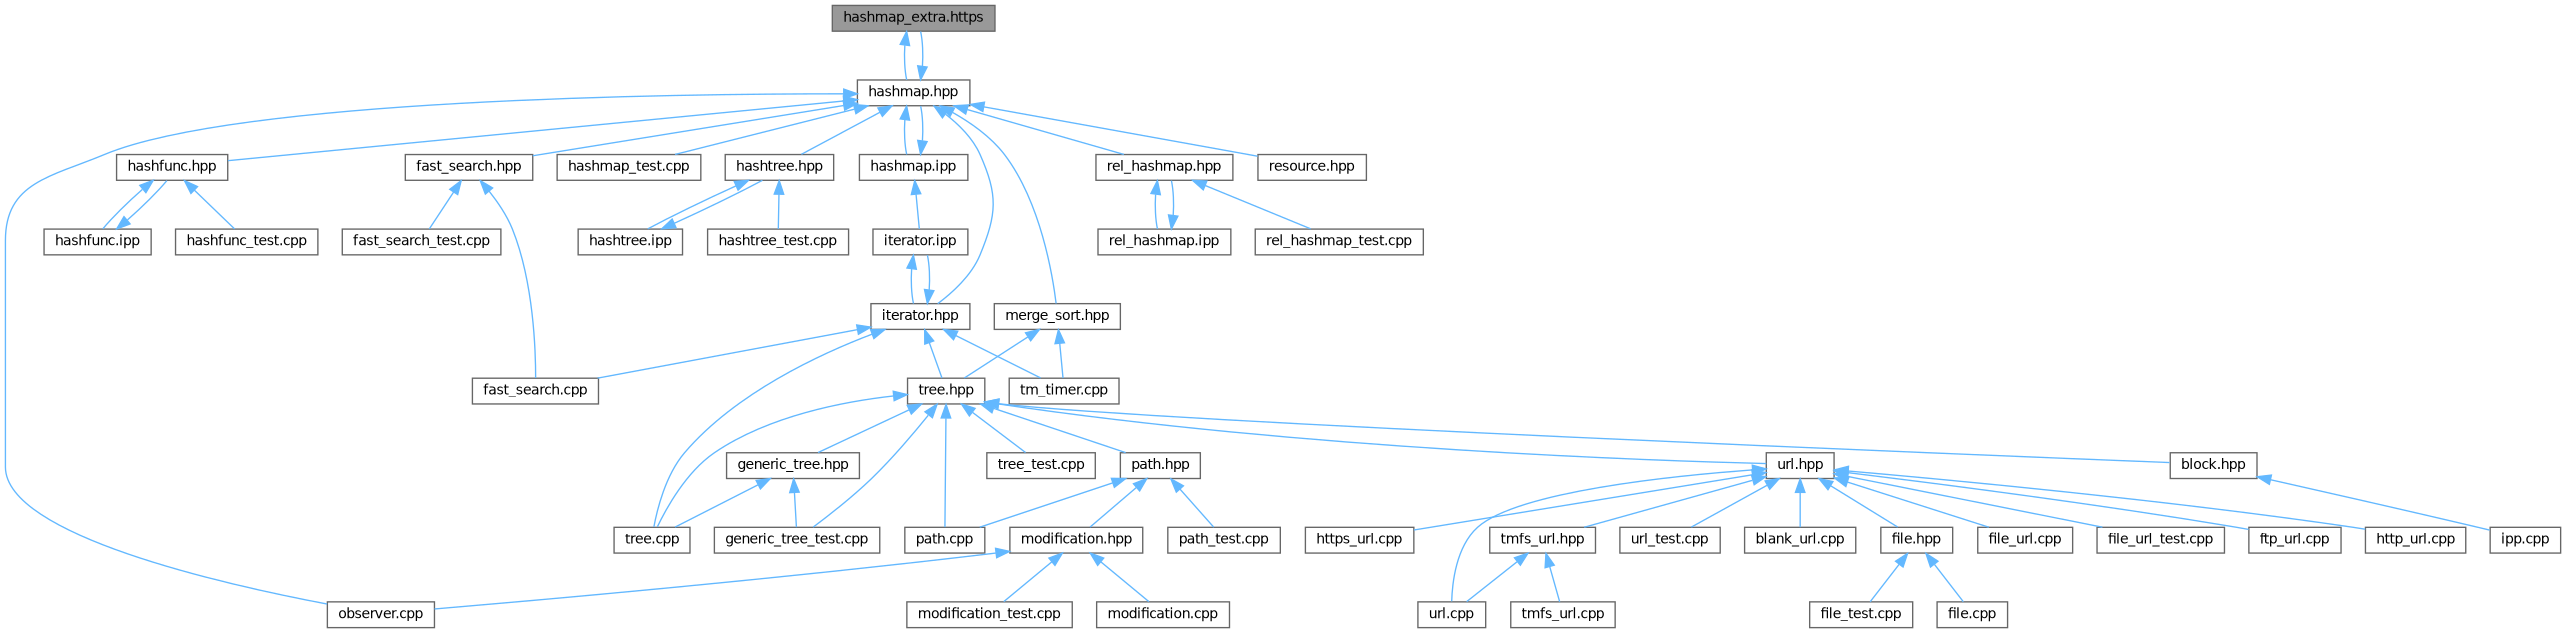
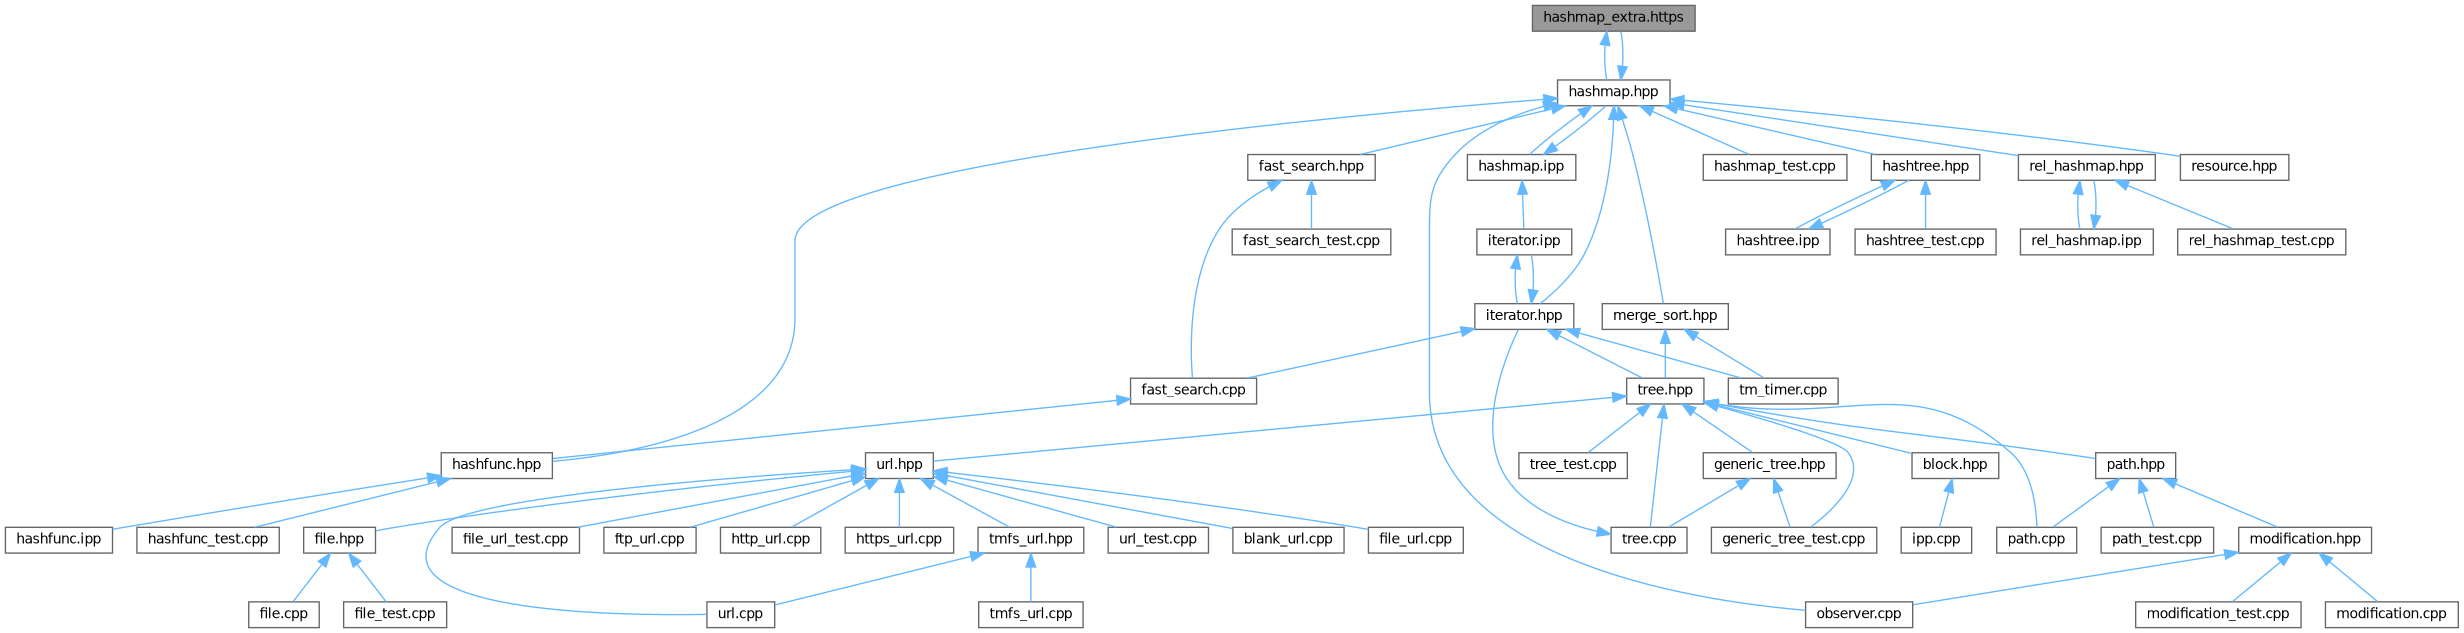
(148, 201) -> (835, 429)
(738, 405) -> (1497, 456)
